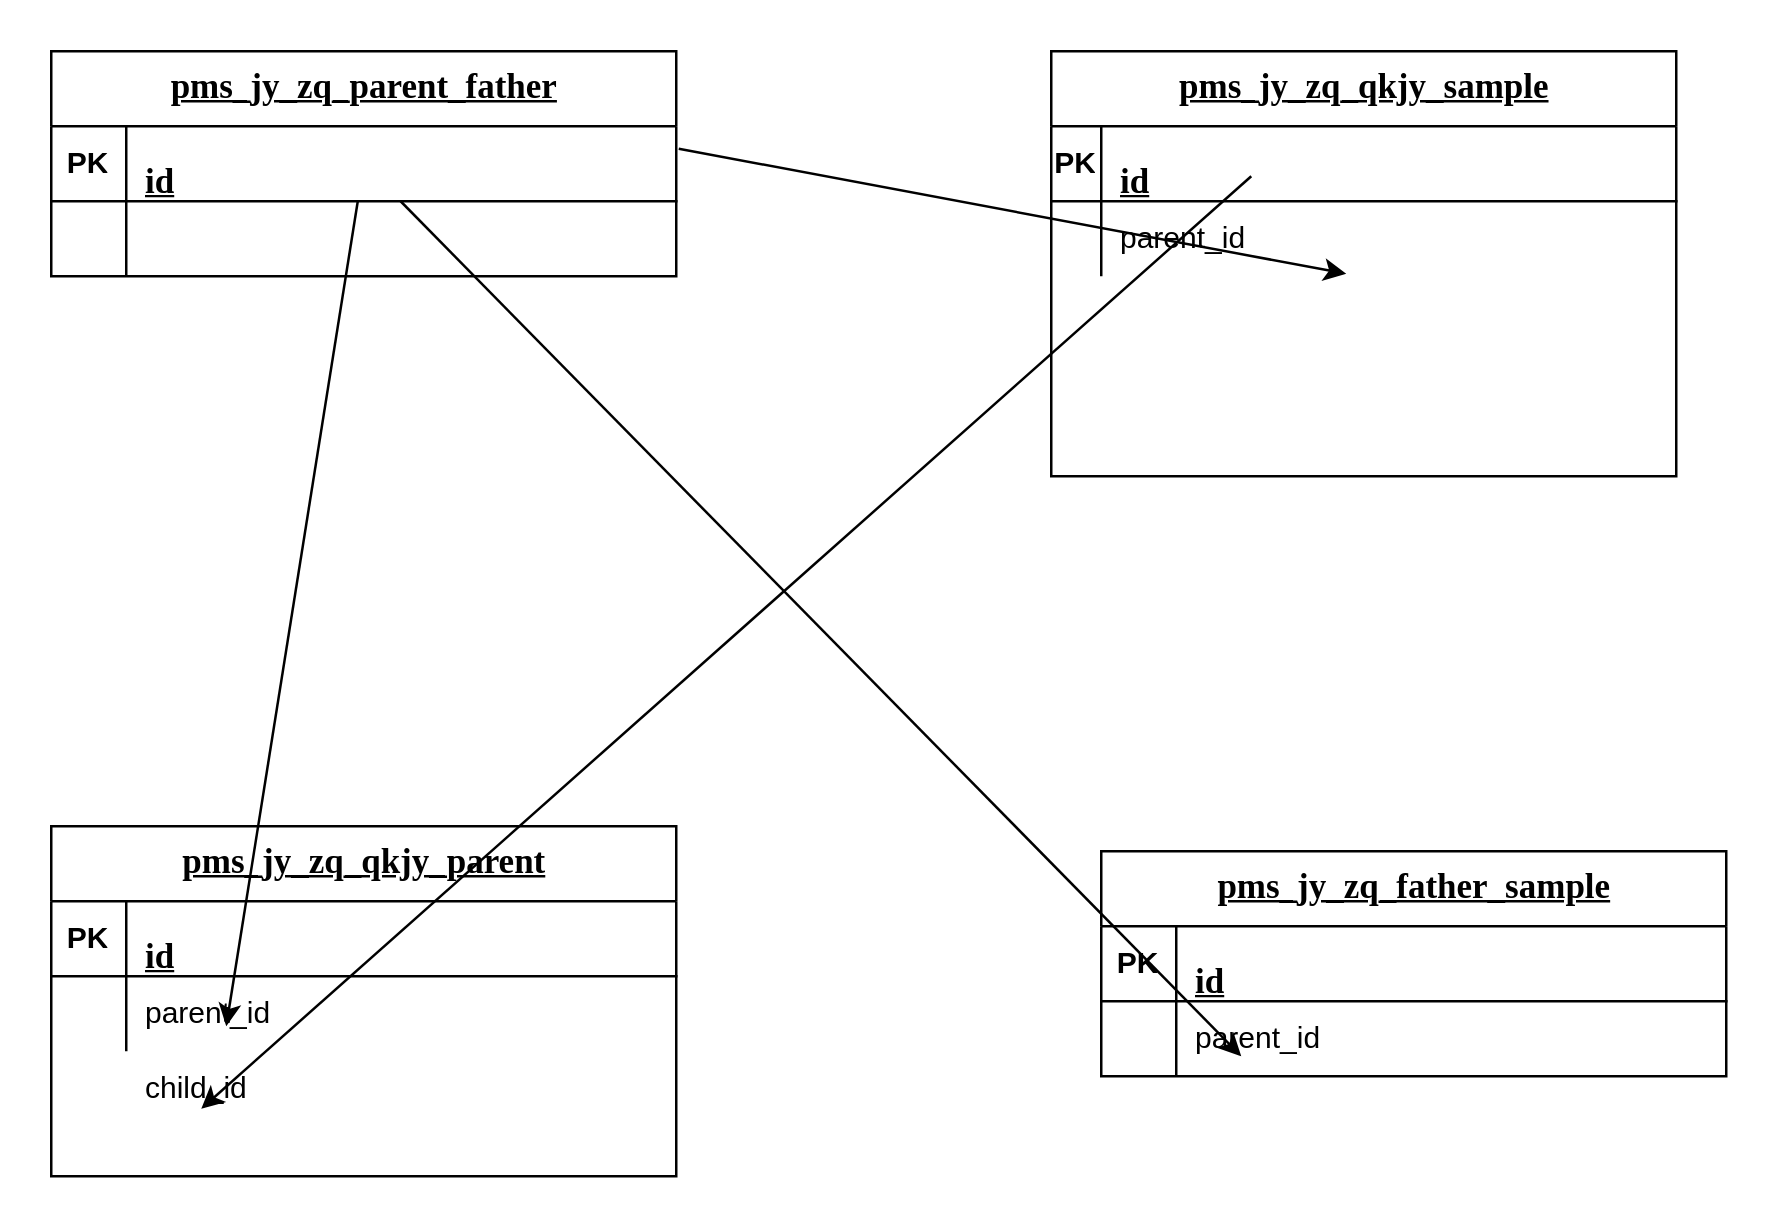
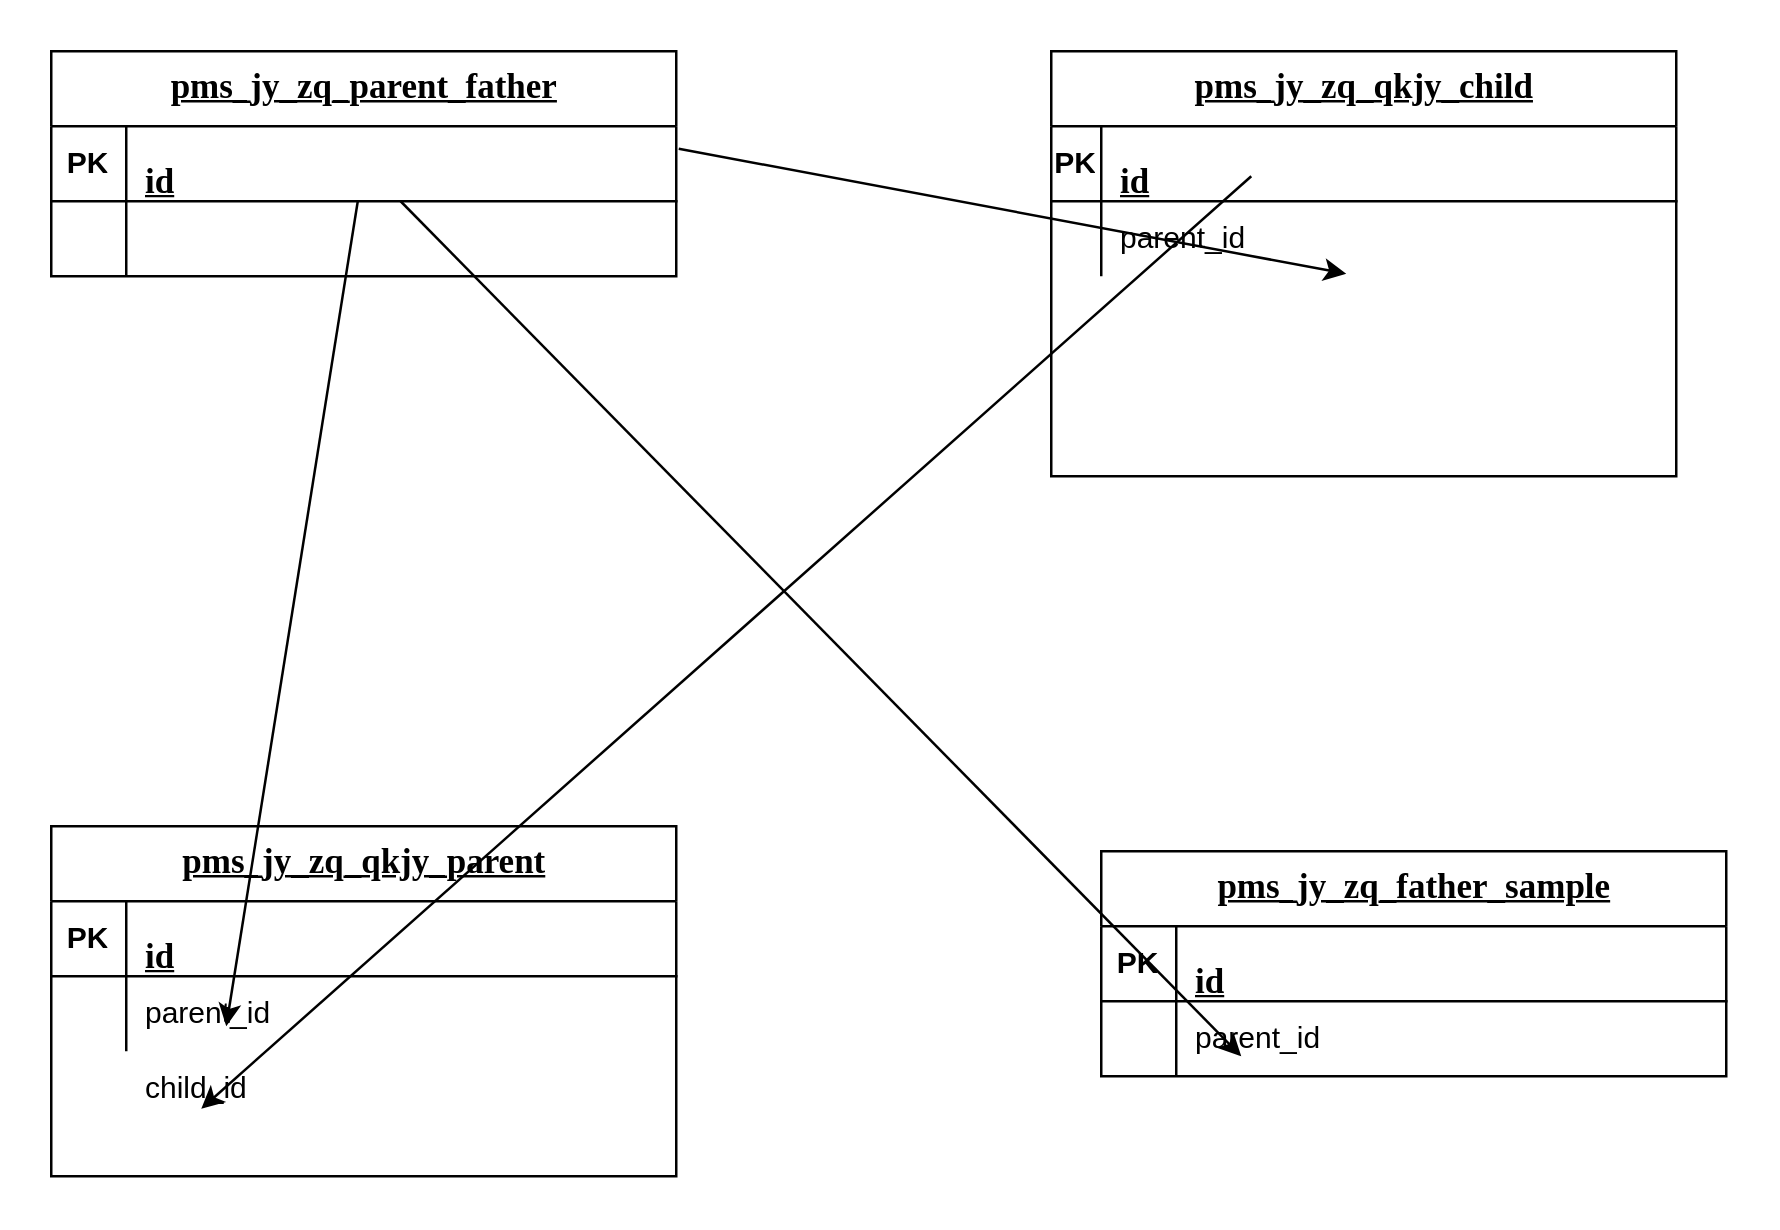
(1365, 89) -> (1365, 89)
